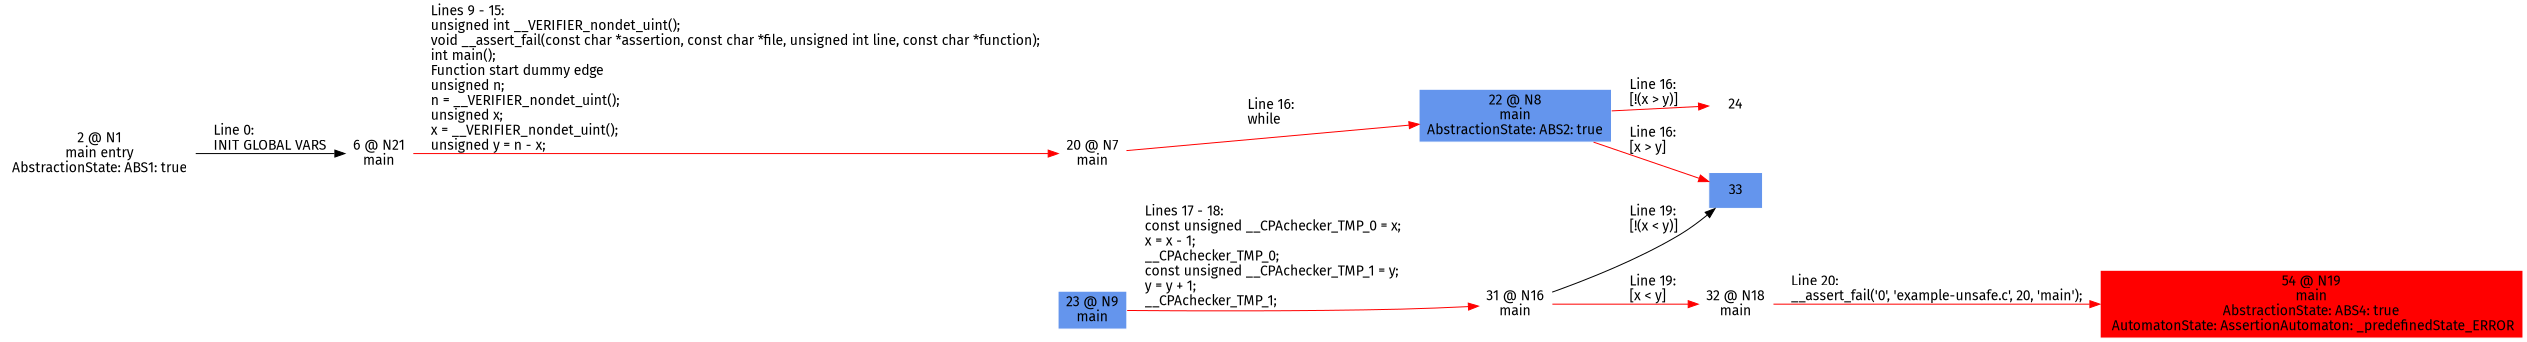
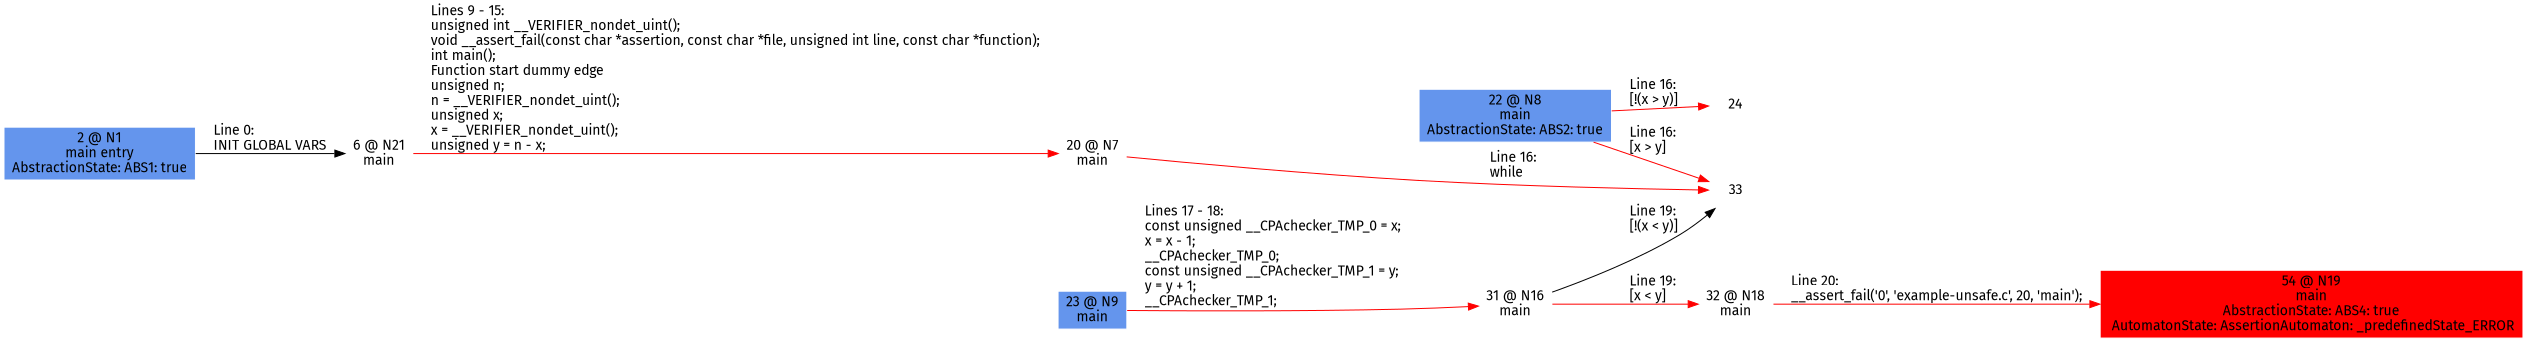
(1268, 138) -> (1412, 180)
(100, 154) -> (100, 154)
(1736, 190) -> (1736, 190)
